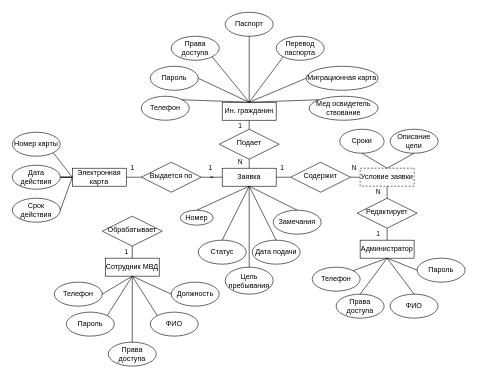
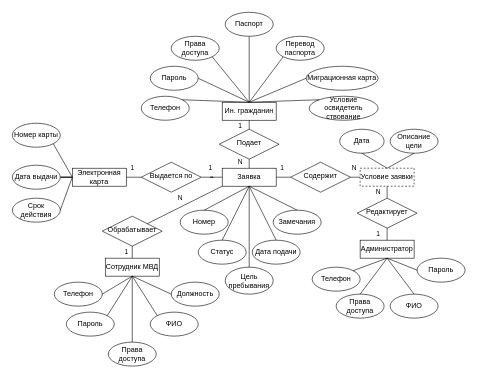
(344, 108) -> (344, 108)
(362, 141) -> (362, 141)
(36, 144) -> (36, 135)
(36, 177) -> (36, 177)
none -> (184, 205)
(197, 218) -> (204, 222)
